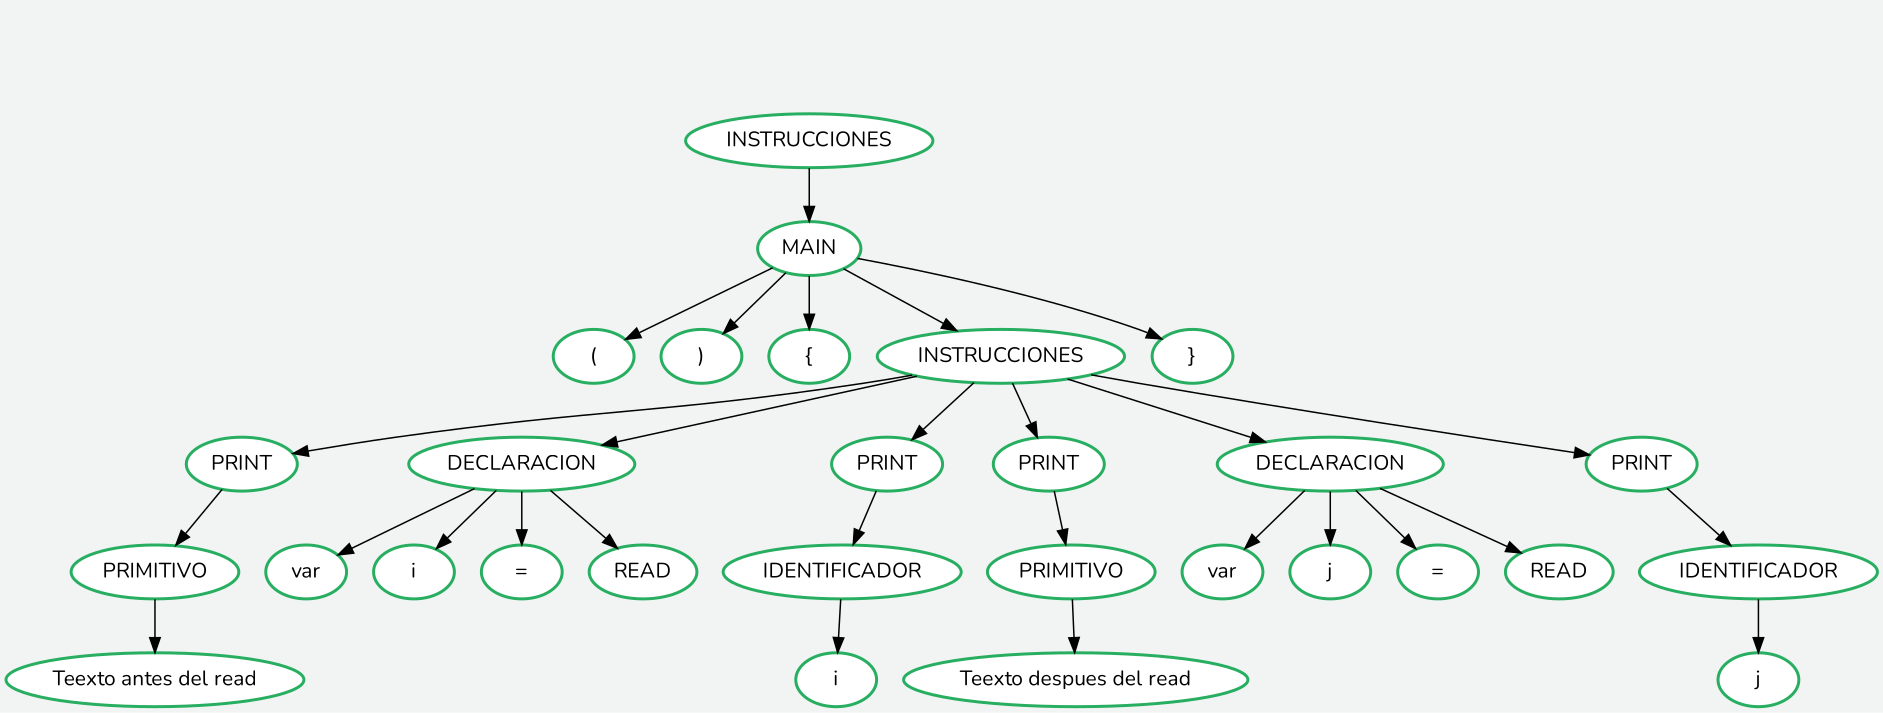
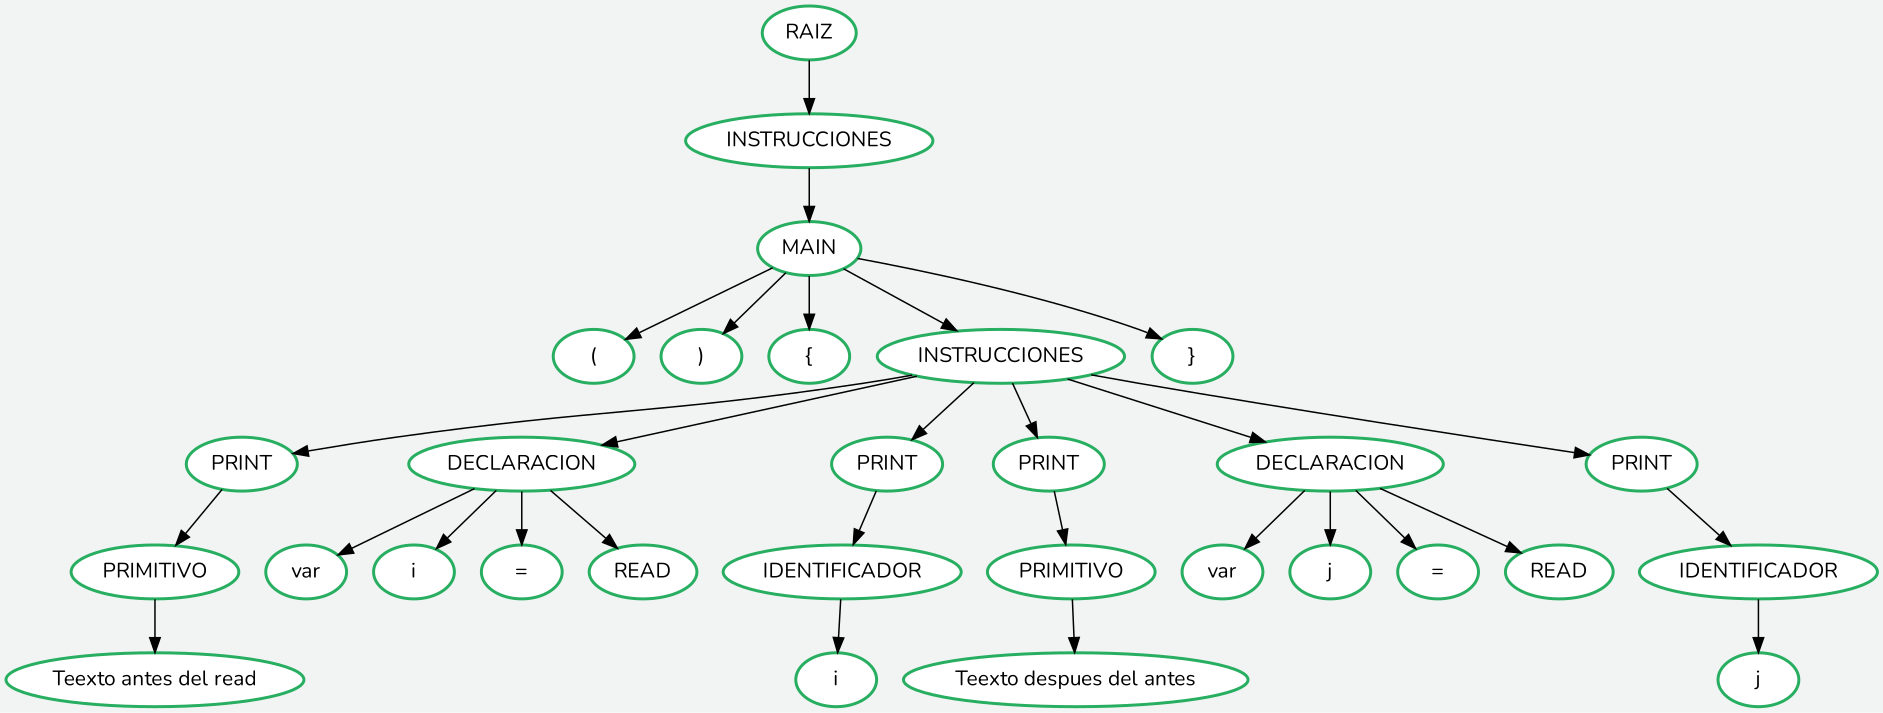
none -> (809, 33)
(1076, 680) -> (1076, 680)
